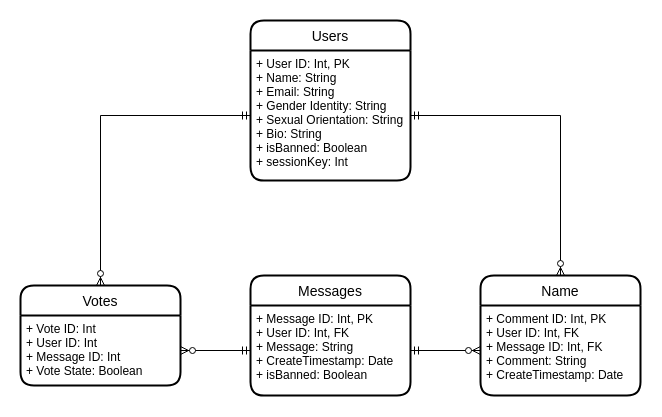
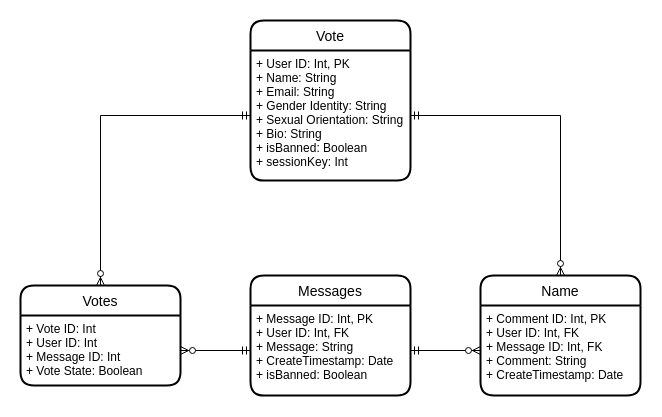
(330, 36) -> (330, 36)
